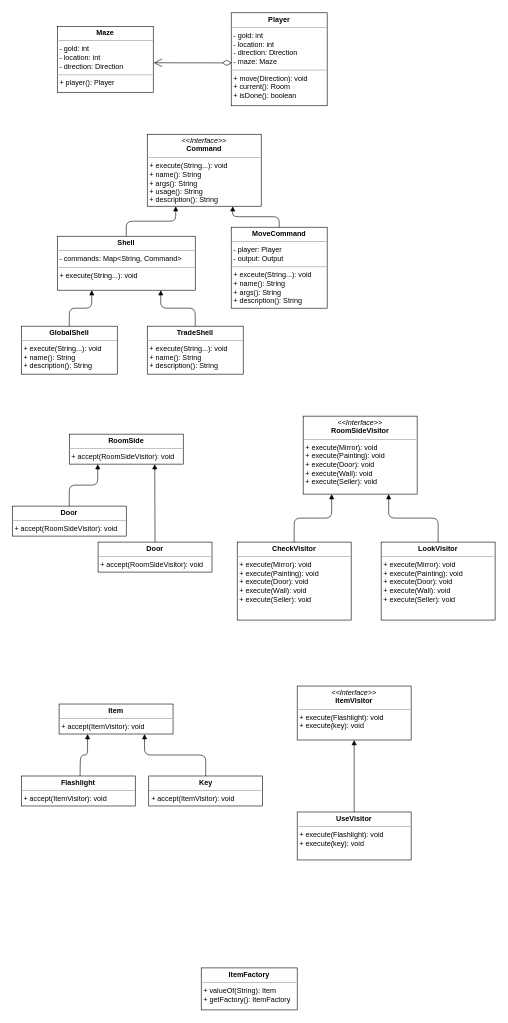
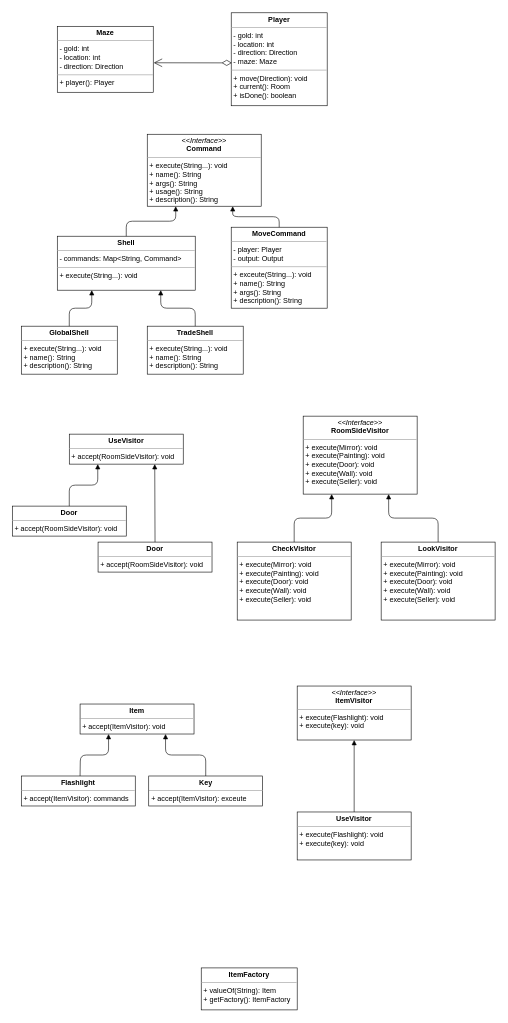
(125, 443) -> (125, 443)
(116, 719) -> (137, 719)
(70, 785) -> (79, 785)
(198, 785) -> (205, 785)
